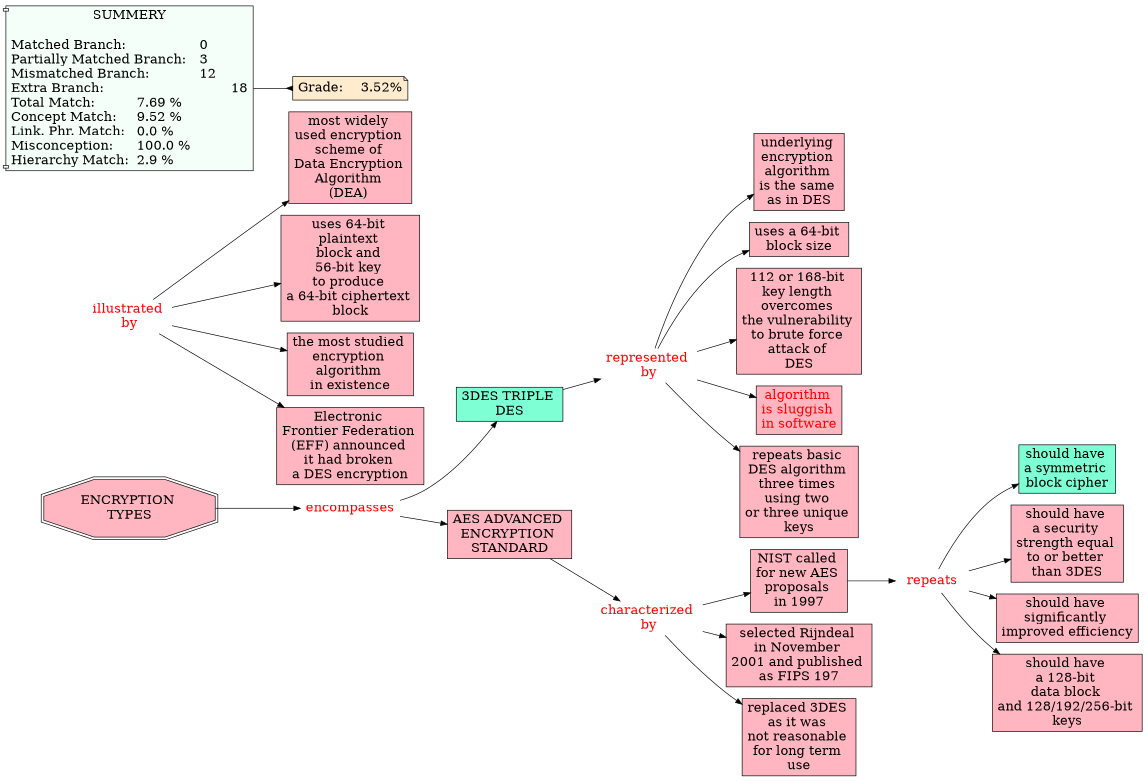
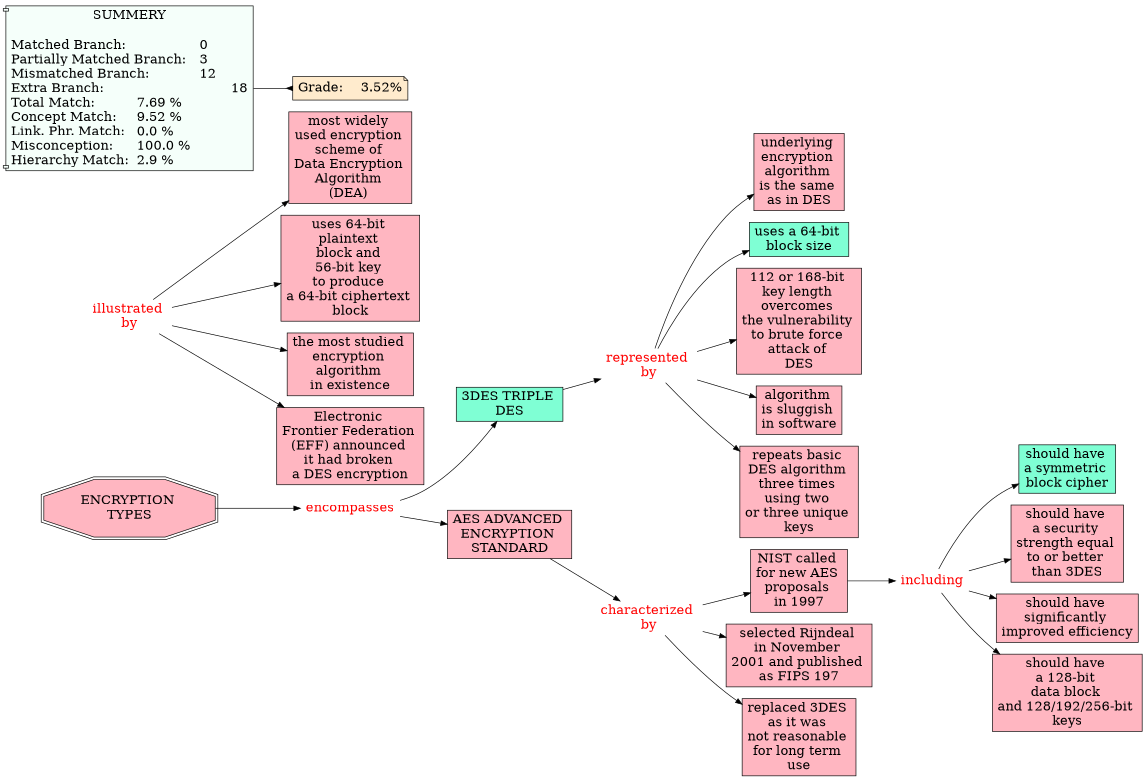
(799, 239) -> (799, 239)
(799, 410) -> (799, 410)
(932, 581) -> (932, 581)
